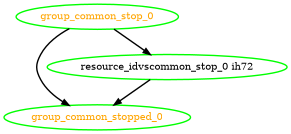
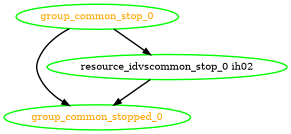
(167, 67) -> (167, 67)
